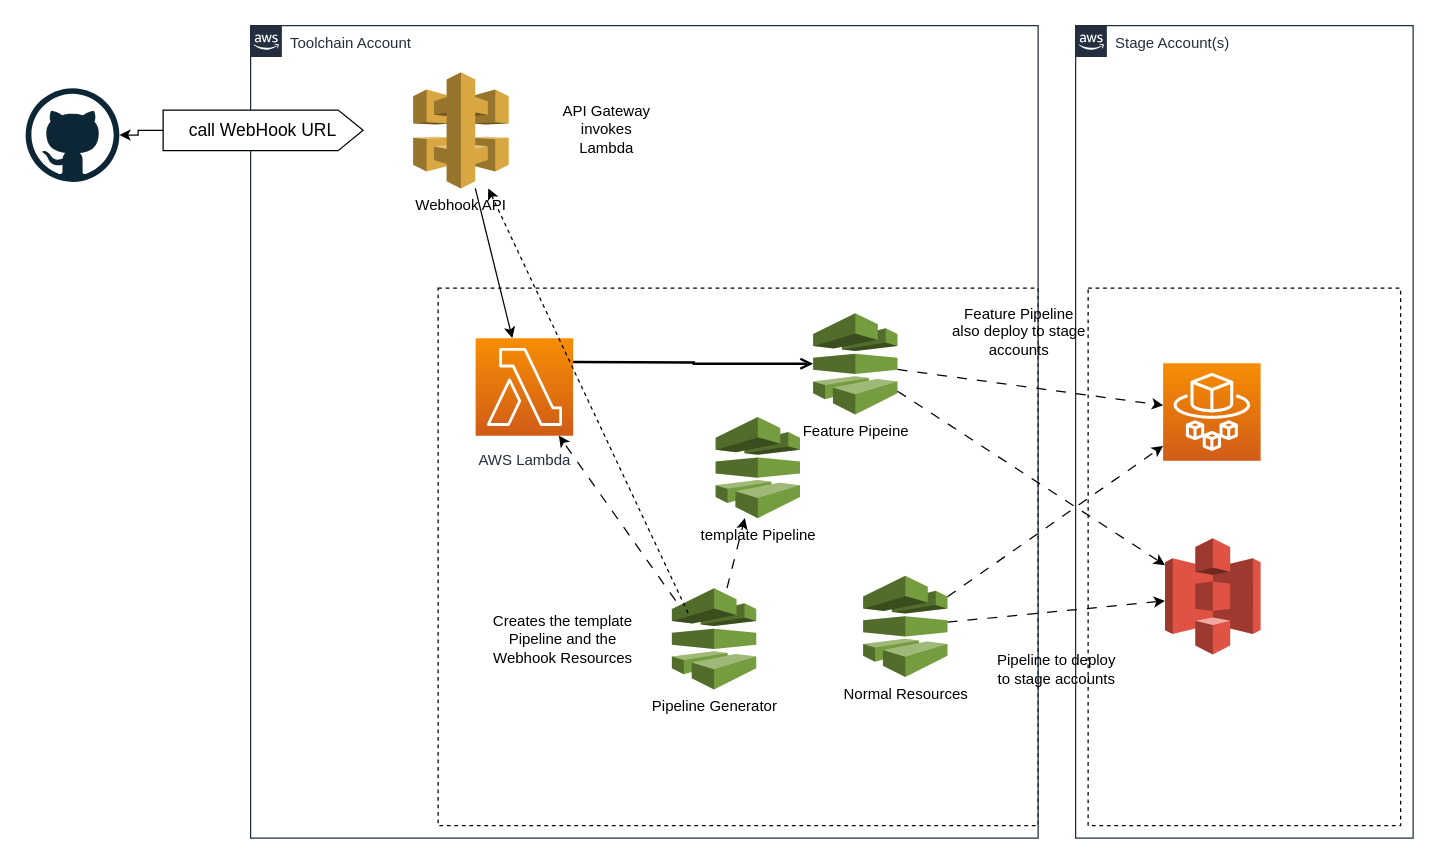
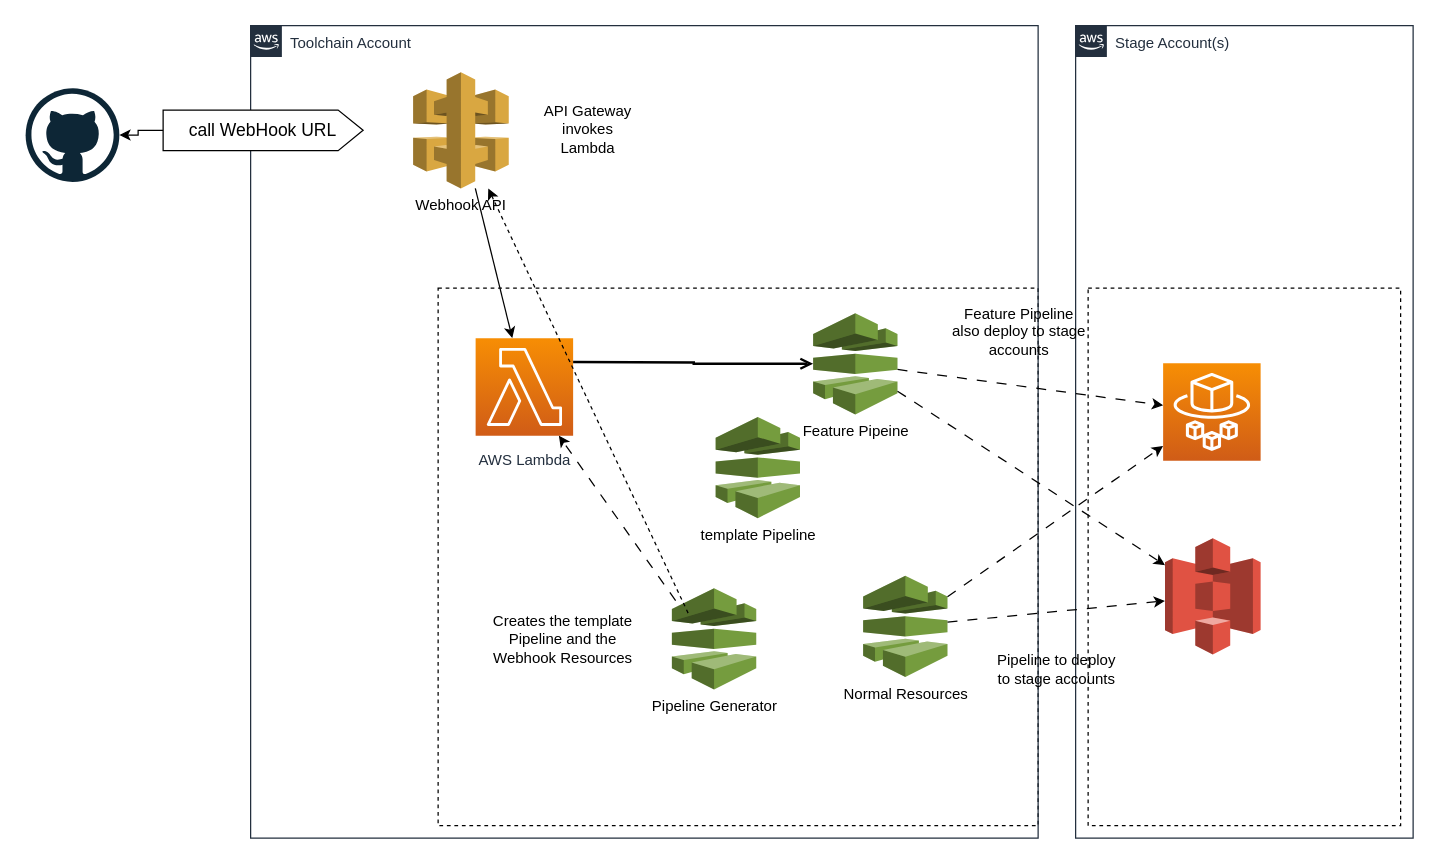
(607, 129) -> (588, 129)
(735, 557) -> none
